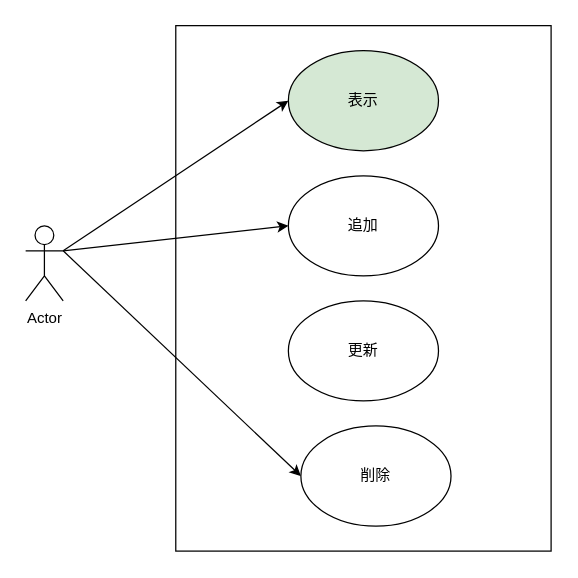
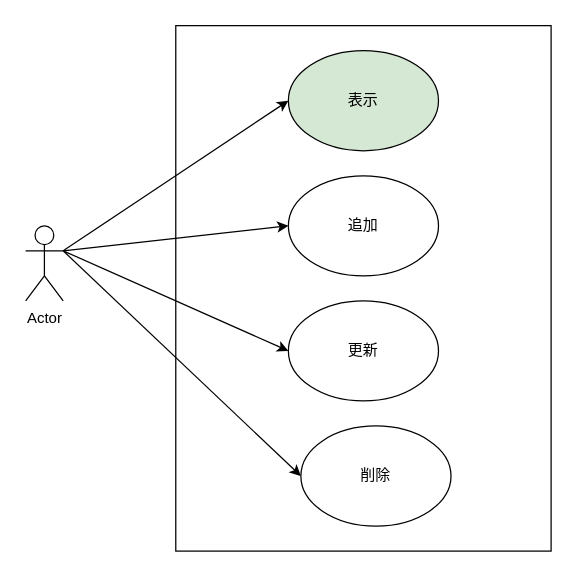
none -> (175, 300)
